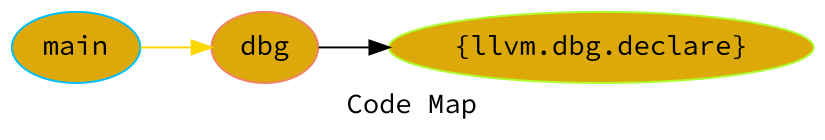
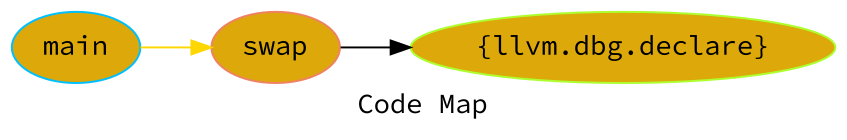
(265, 47) -> (276, 47)
